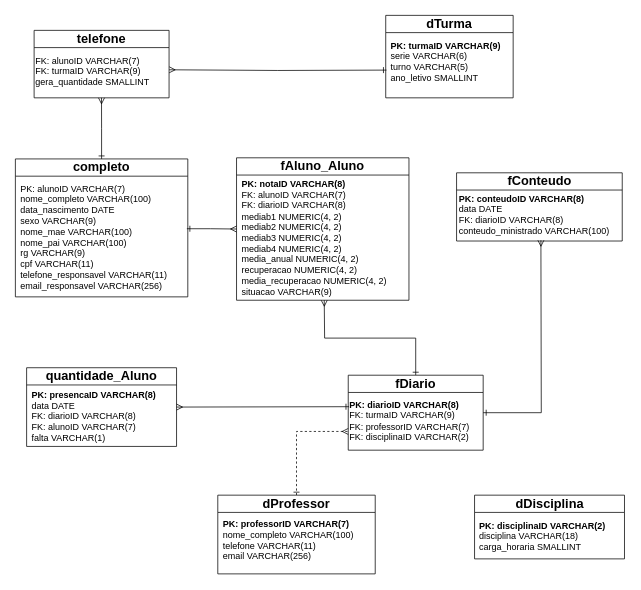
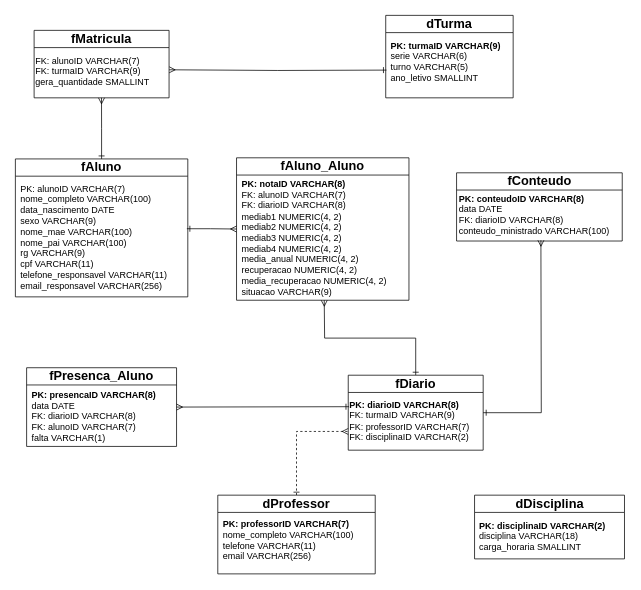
(102, 39) -> (102, 39)
(102, 168) -> (102, 168)
(102, 377) -> (102, 377)
